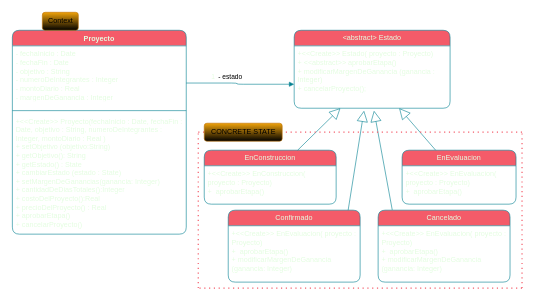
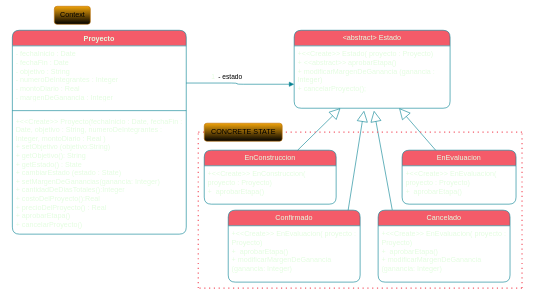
(60, 21) -> (72, 15)
